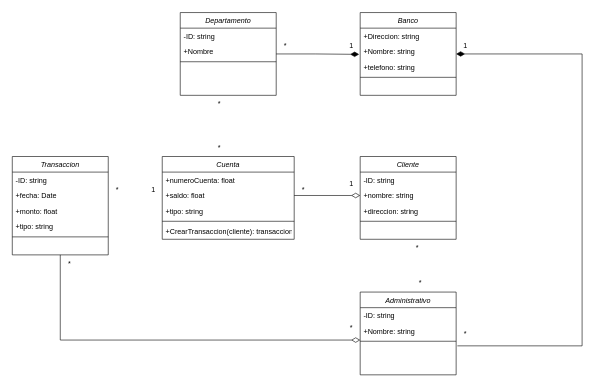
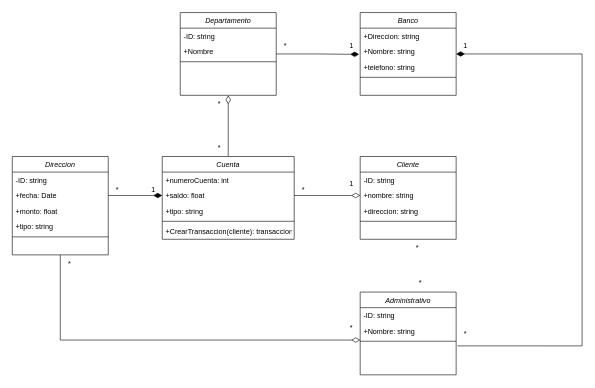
none -> (228, 130)
(60, 164) -> (60, 164)
(203, 180) -> (199, 180)
none -> (132, 195)
